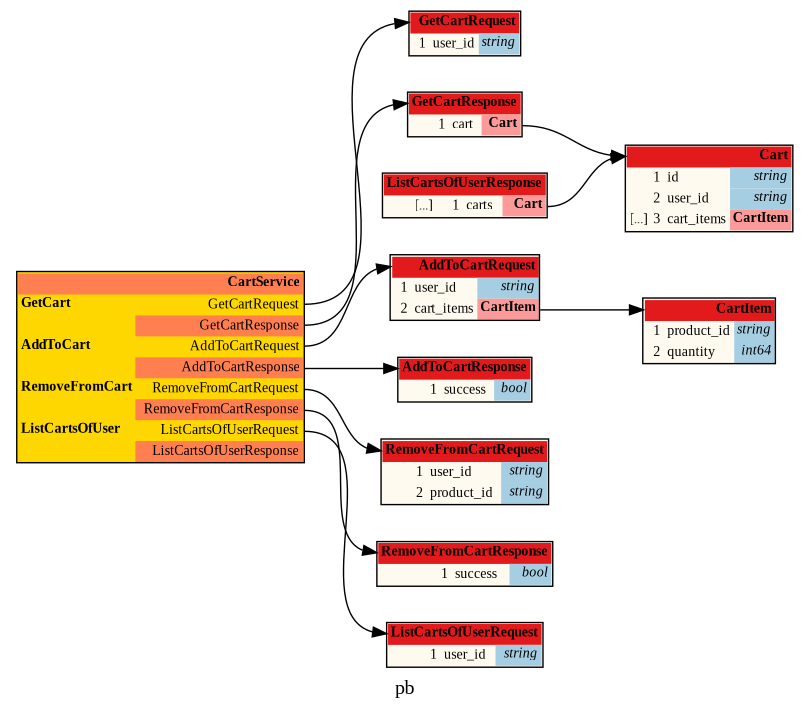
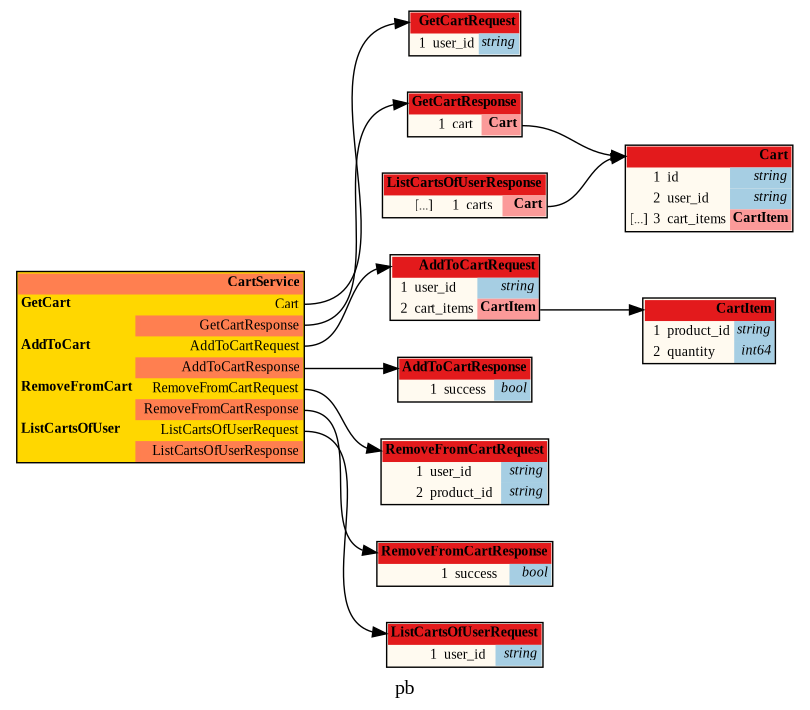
(254, 304) -> (288, 304)
